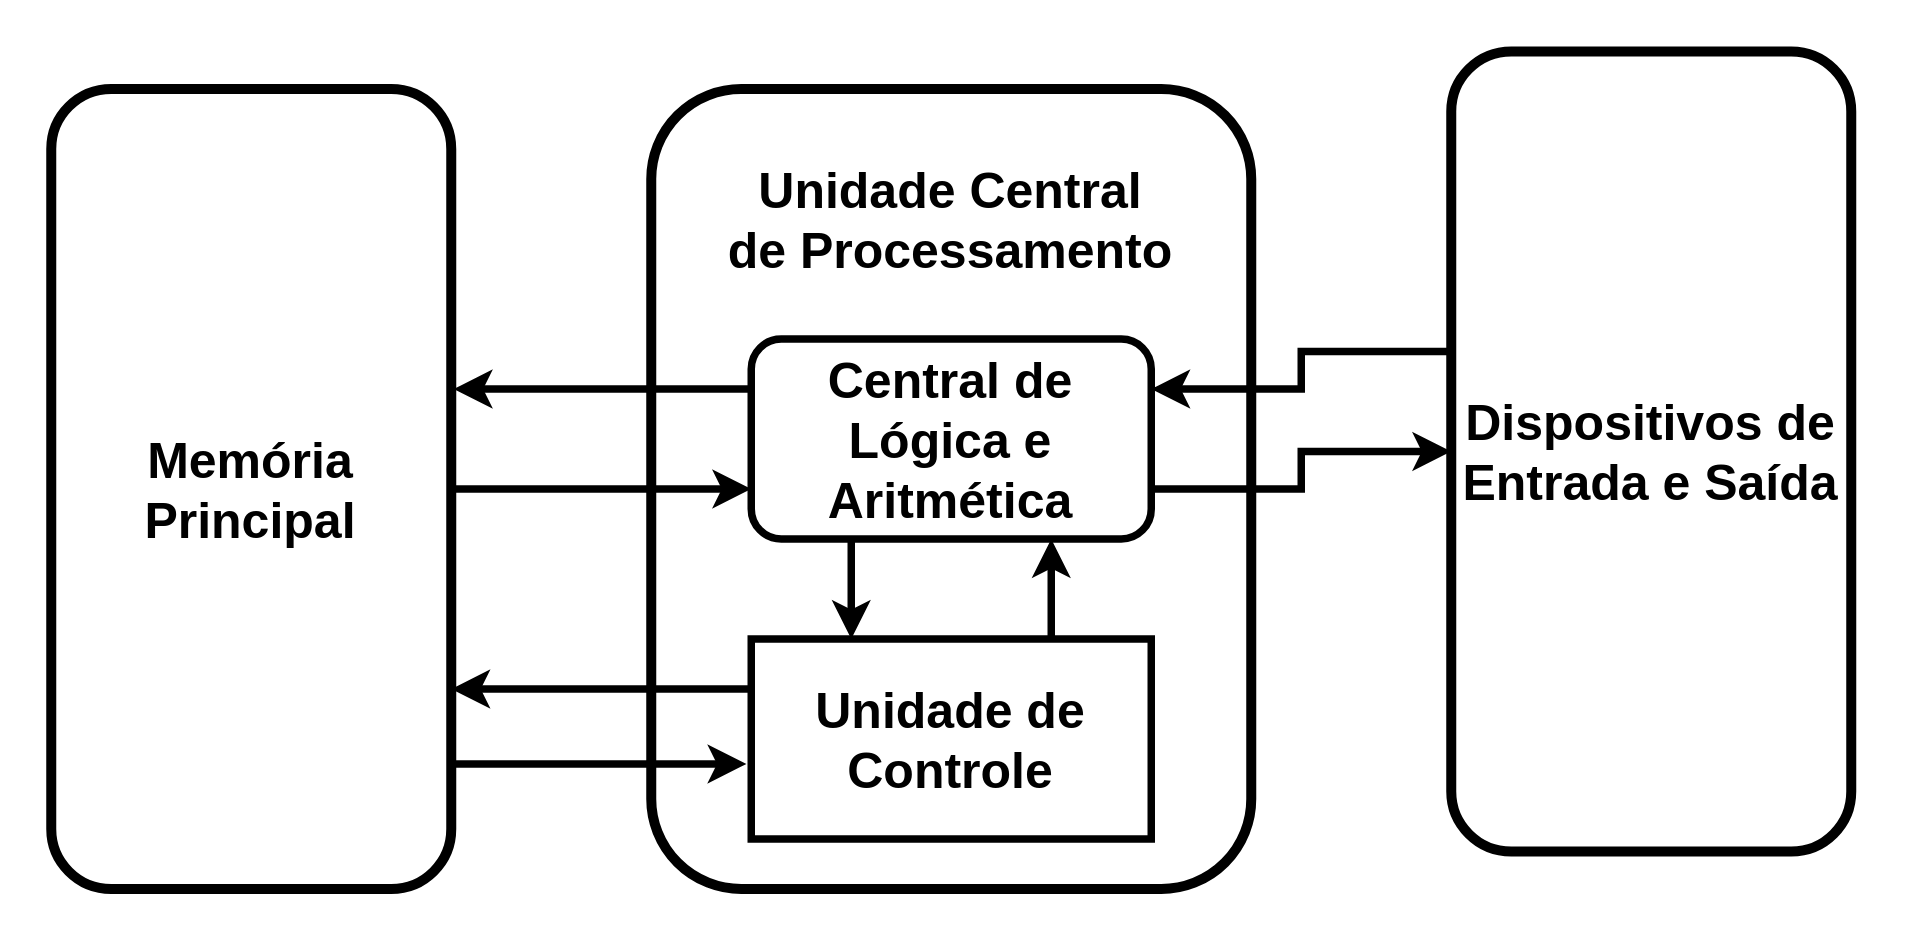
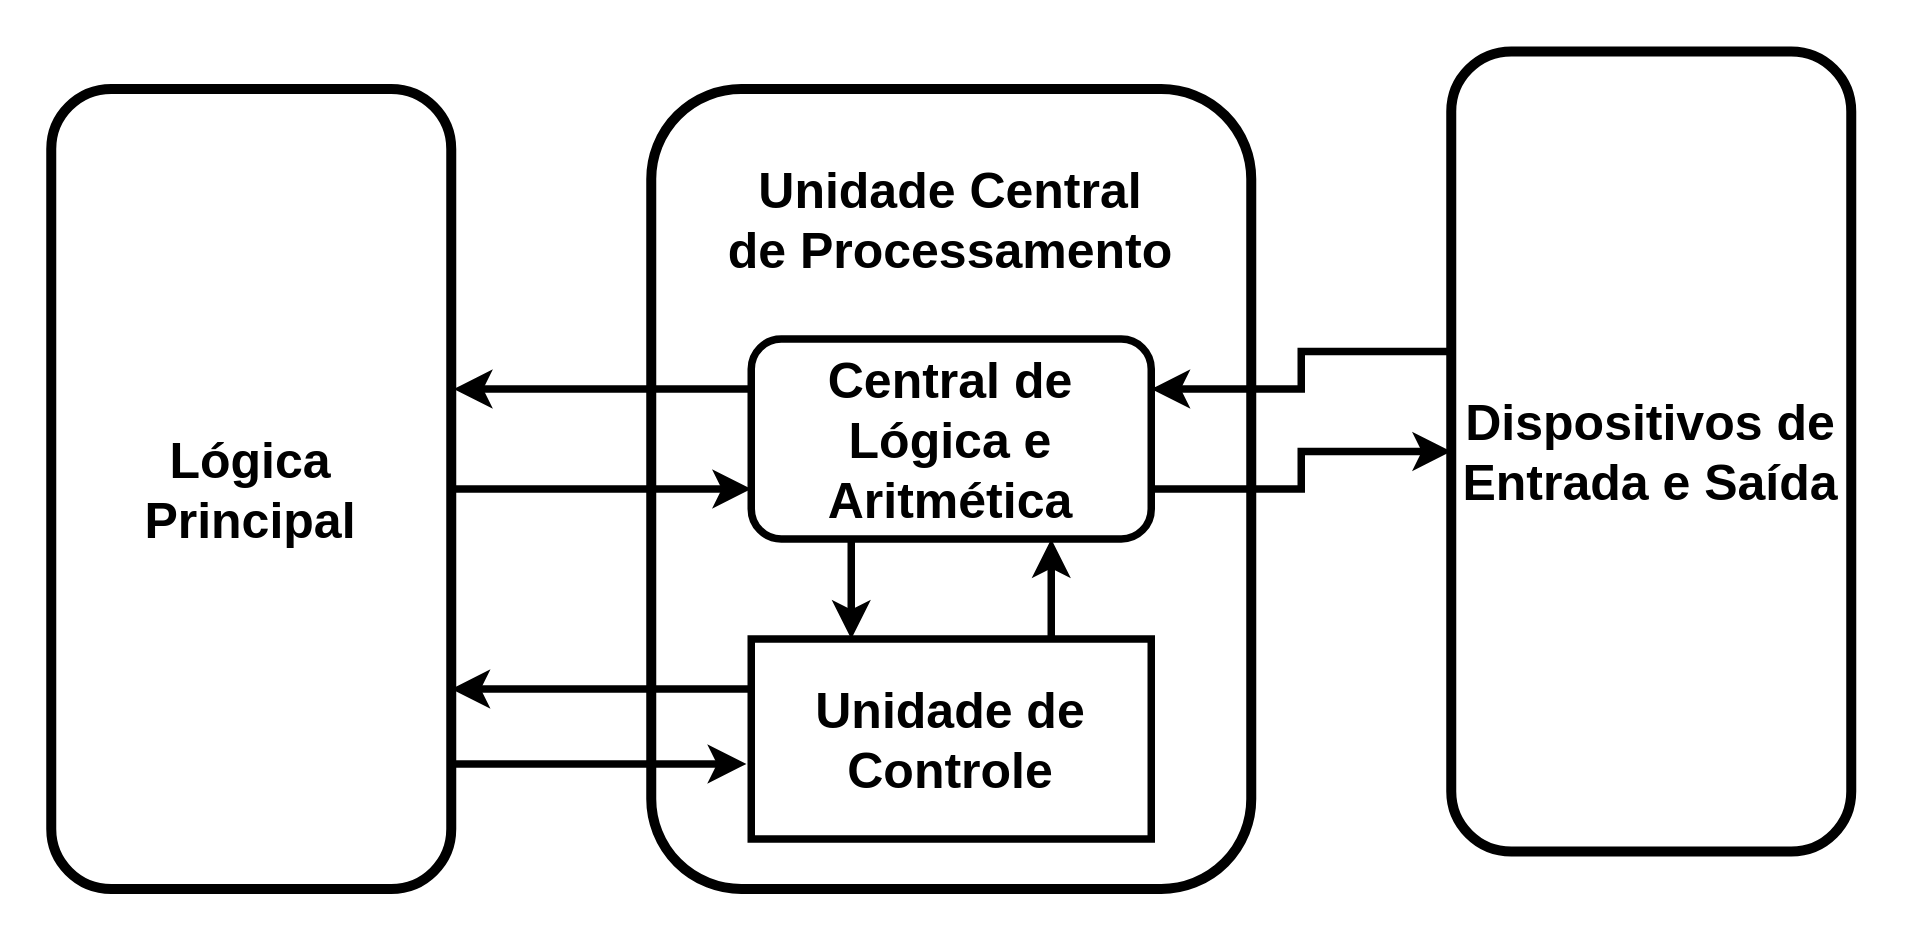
(251, 489) -> (251, 489)
